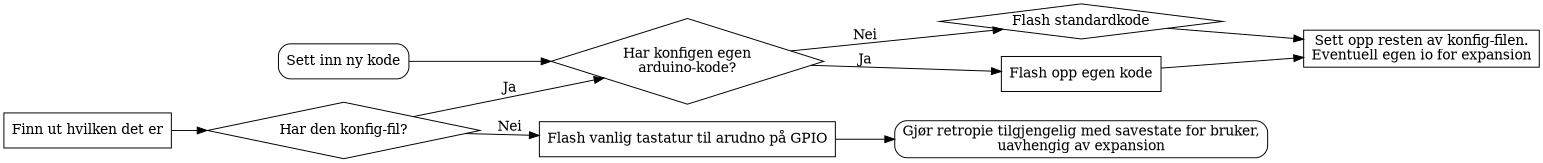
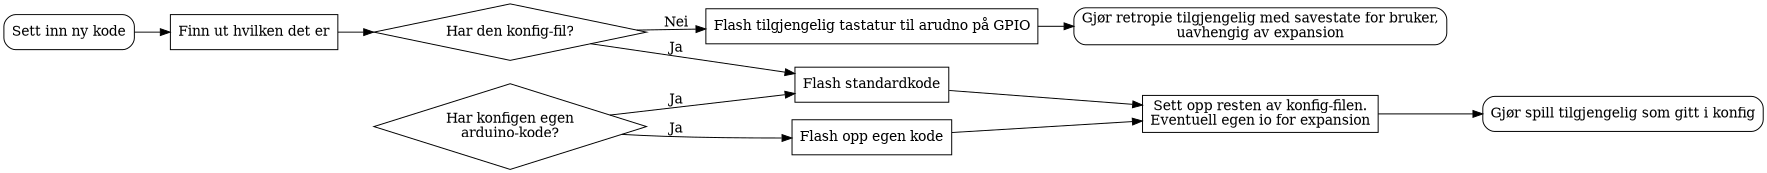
(1081, 21) -> (872, 85)
(865, 36) -> (676, 100)
(475, 61) -> (147, 32)
(504, 98) -> (688, 58)
none -> (1623, 114)
(687, 139) -> (872, 26)
